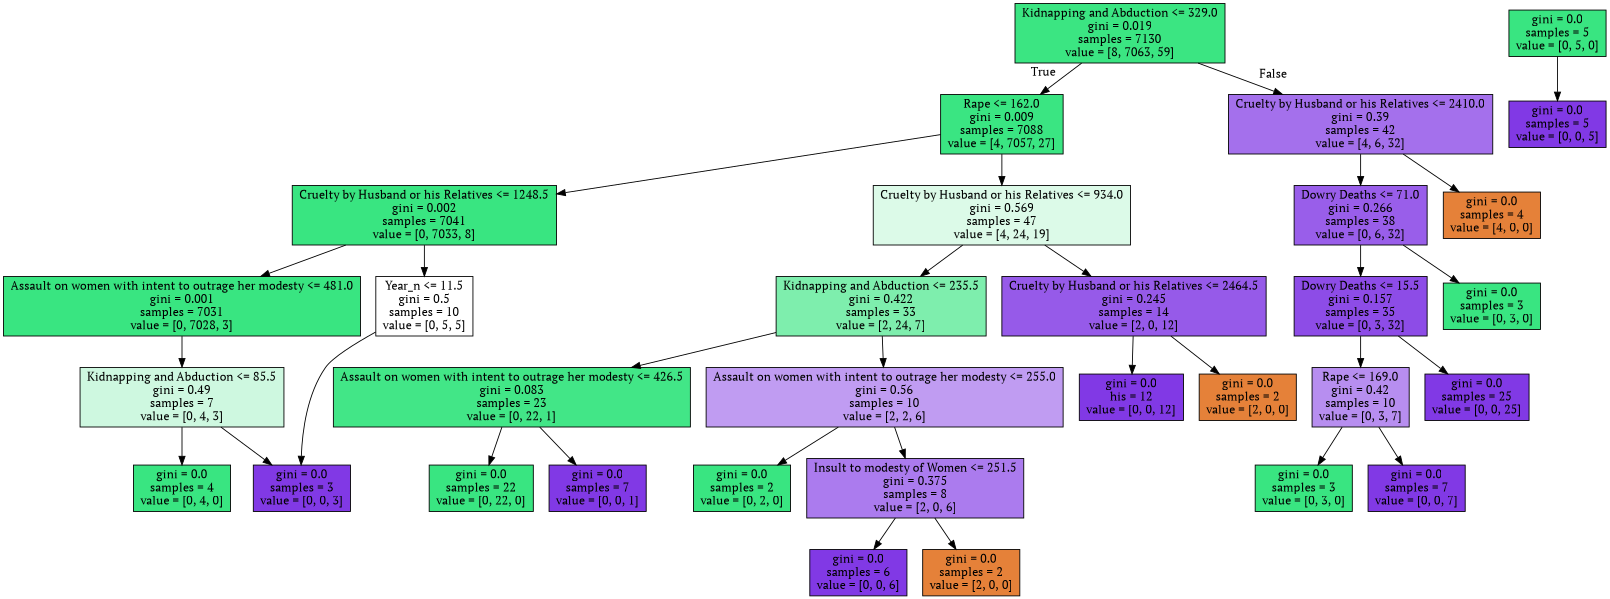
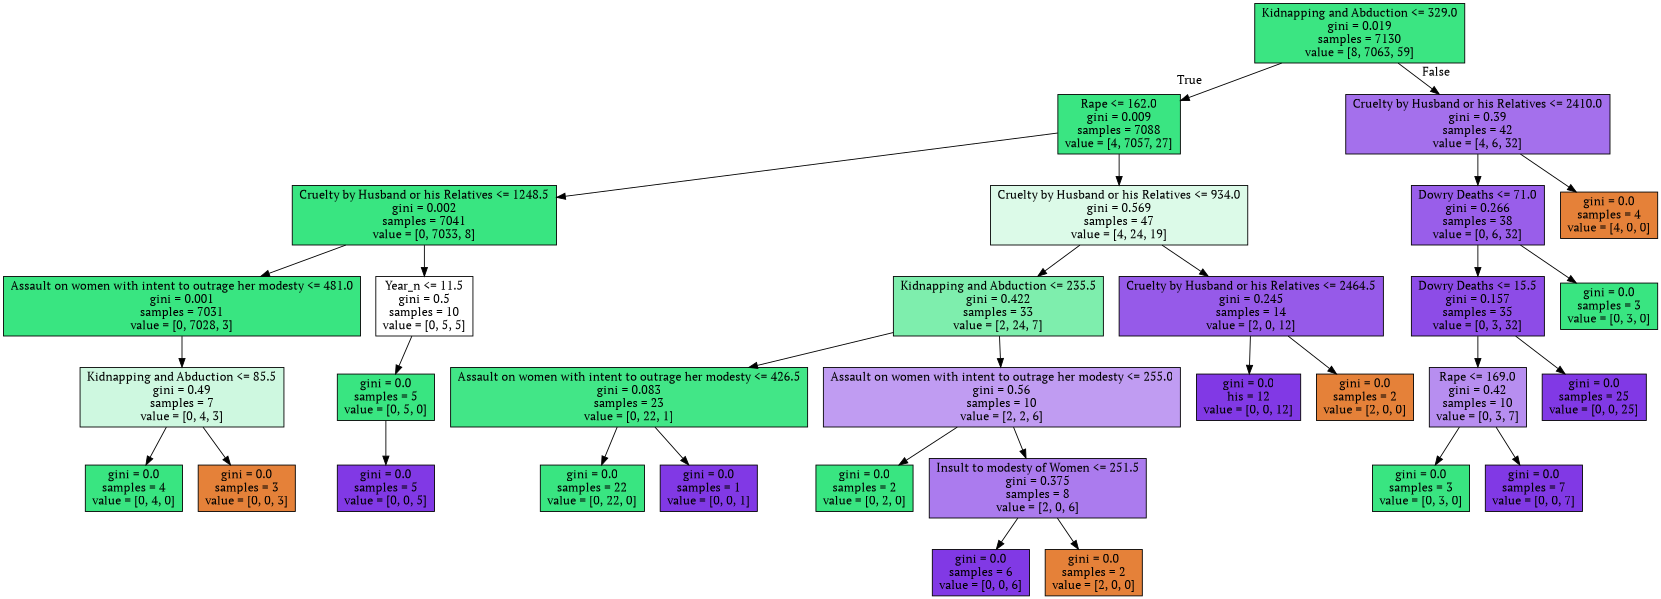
(318, 381) -> (405, 351)
(302, 488) -> (247, 488)
(598, 488) -> (709, 488)
